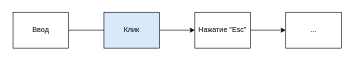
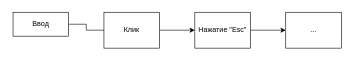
(40, 30) -> (40, 24)
(131, 30) -> (131, 30)
